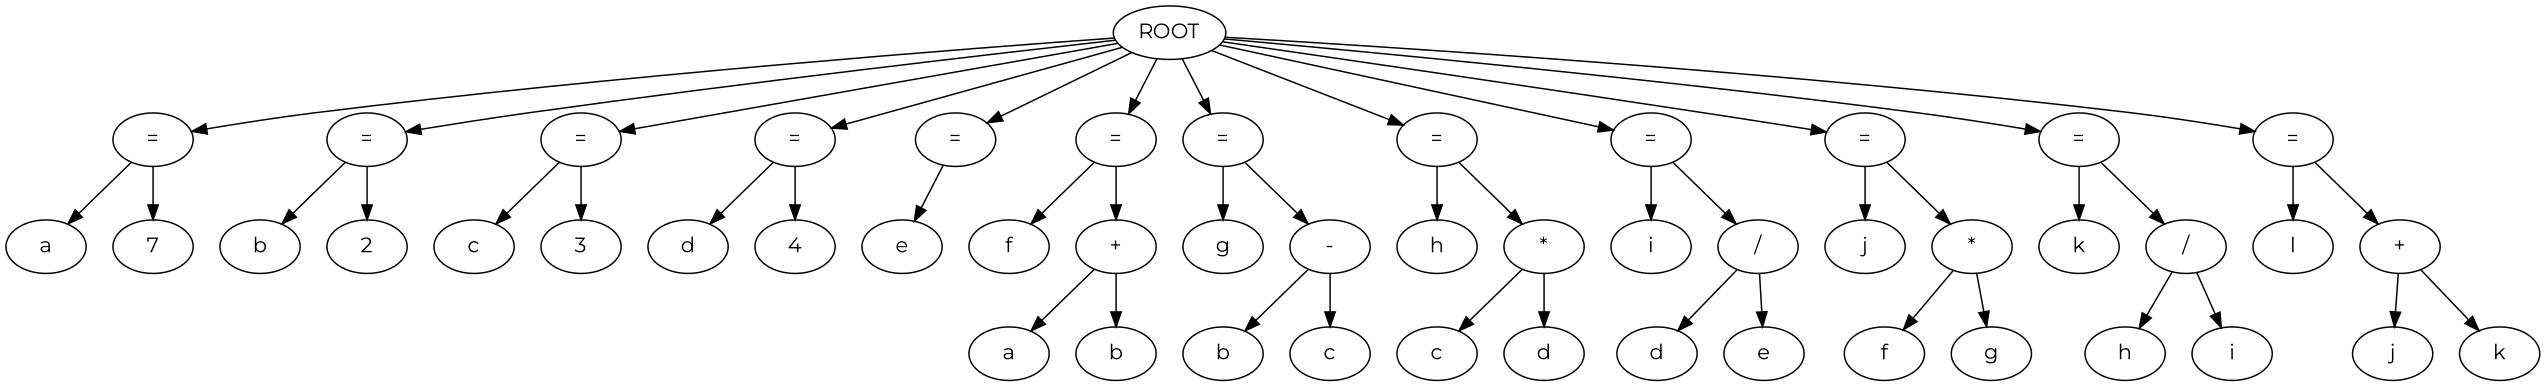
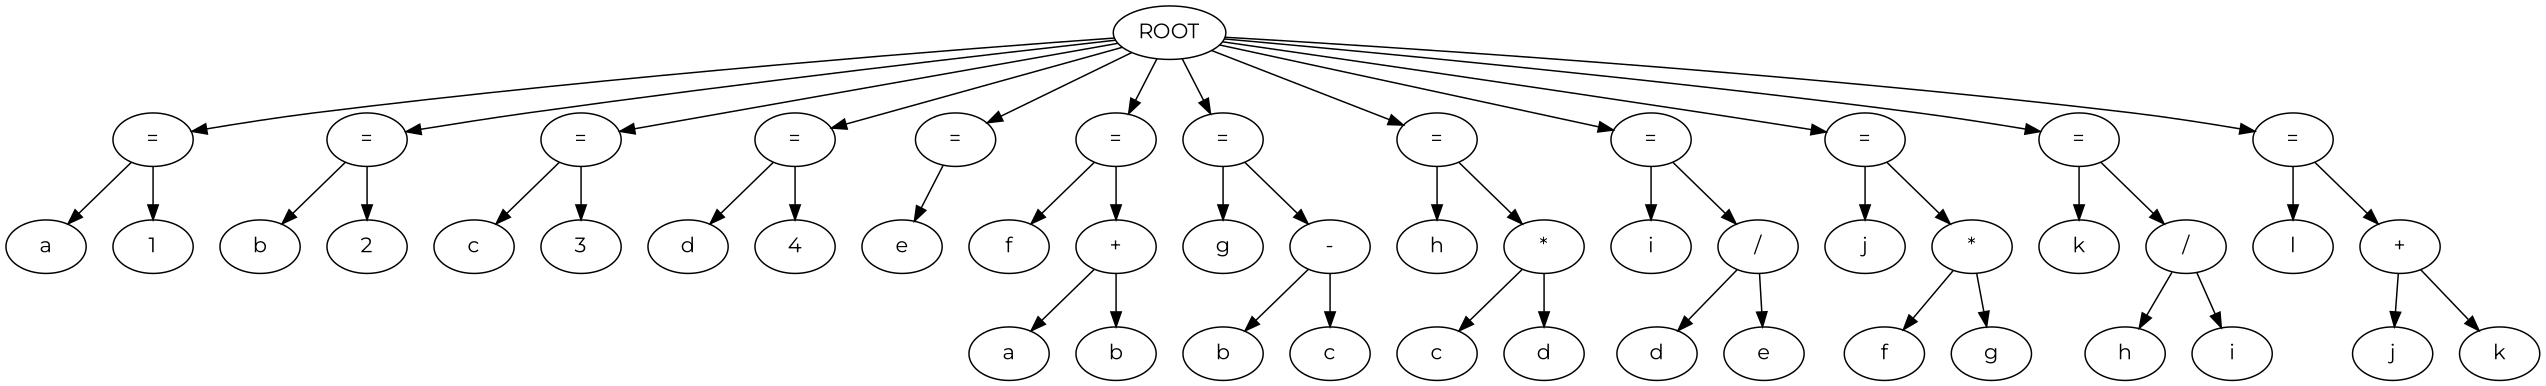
(153, 247) -> (153, 247)
